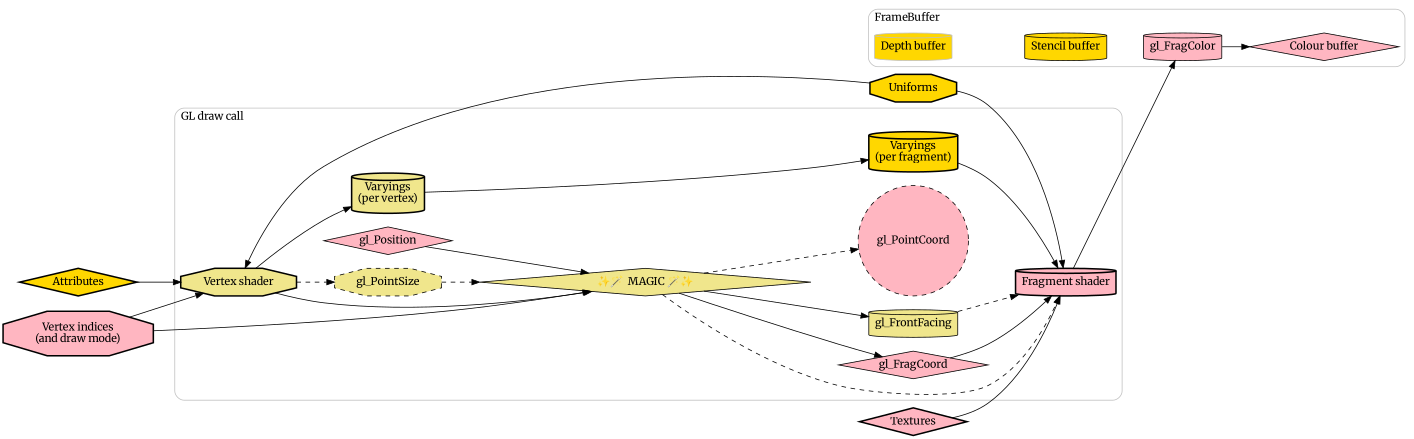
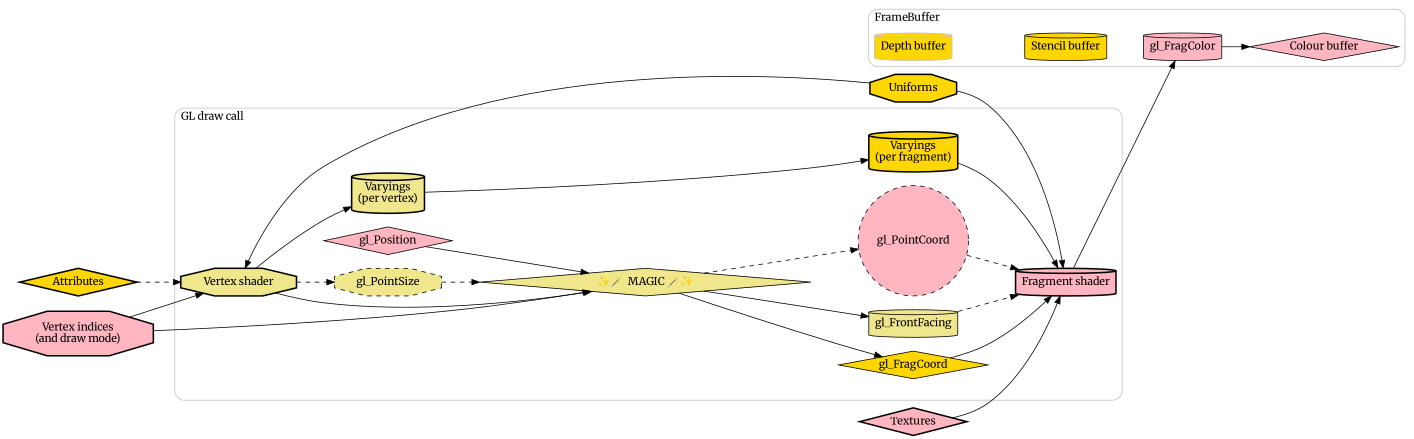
(155, 282) -> (155, 282)
(913, 365) -> (913, 365)
(868, 391) -> (989, 261)
